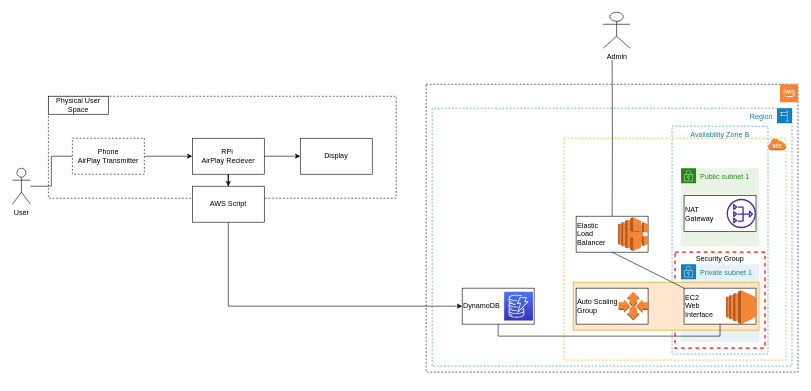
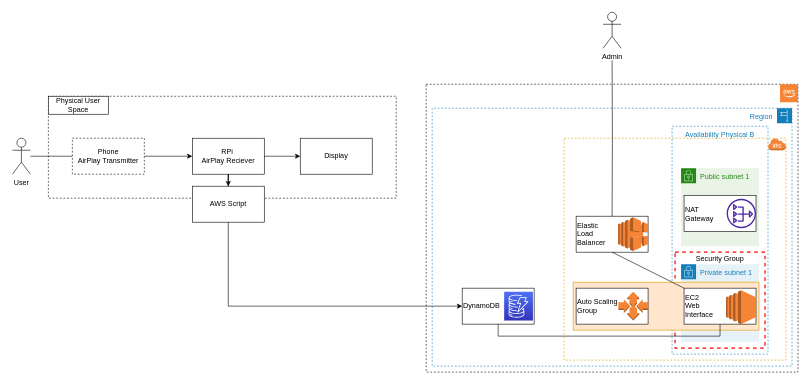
(617, 30) -> (612, 30)
(720, 134) -> (720, 134)
(21, 186) -> (21, 156)
